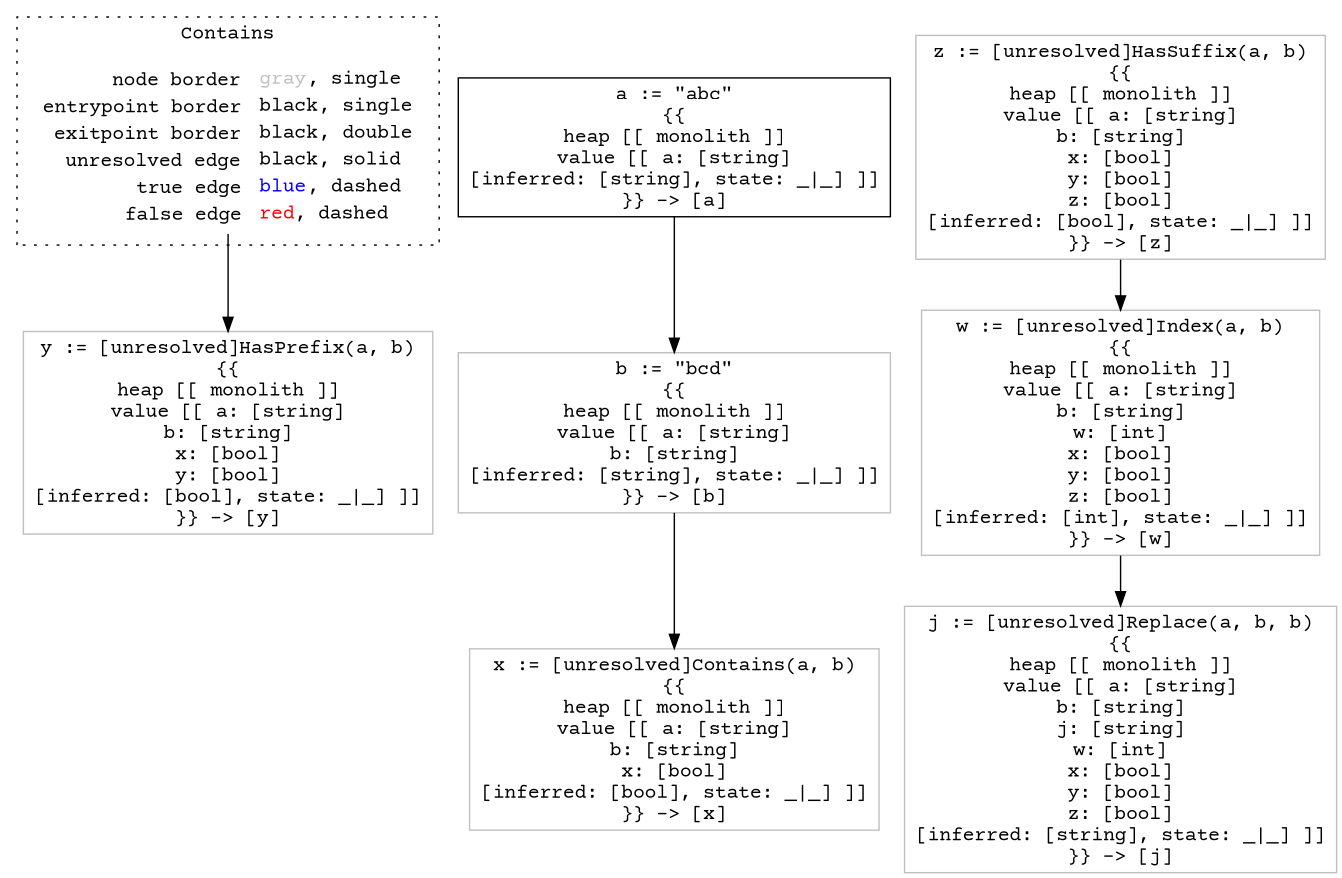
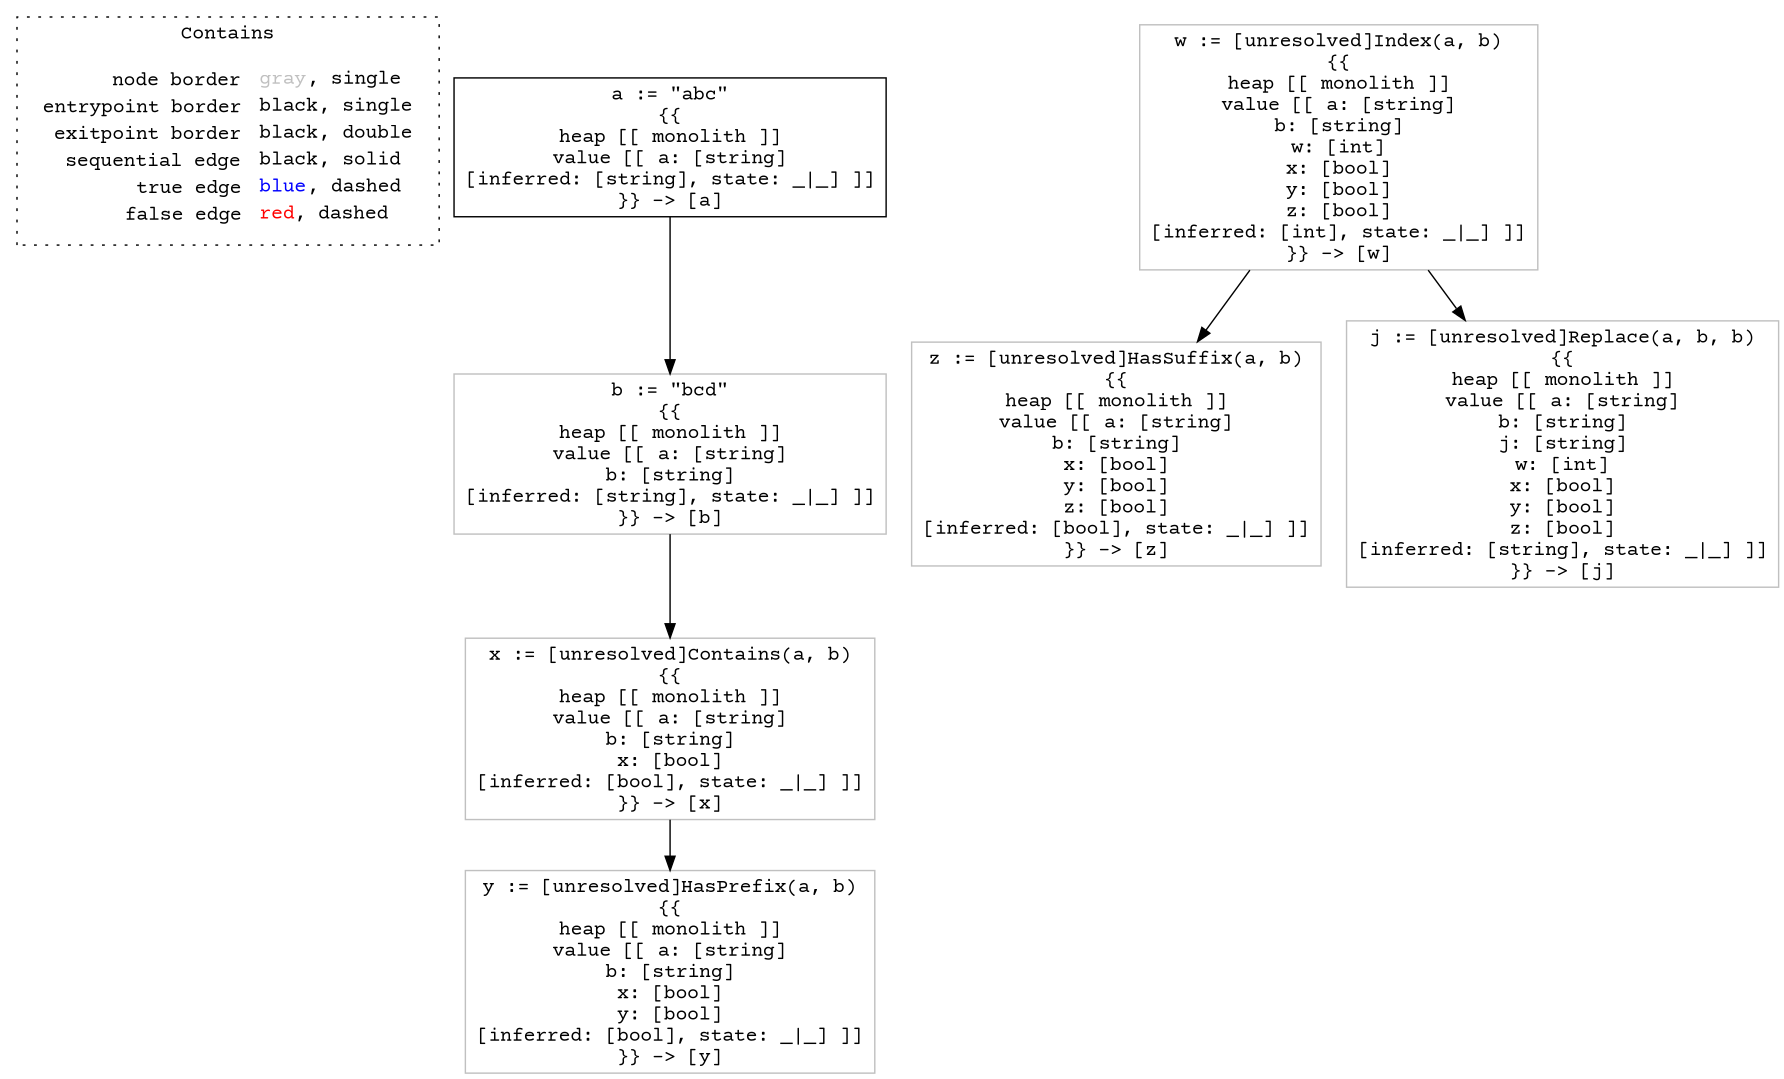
(159, 160) -> (159, 160)
(228, 276) -> (670, 838)
(1121, 278) -> (1228, 300)
